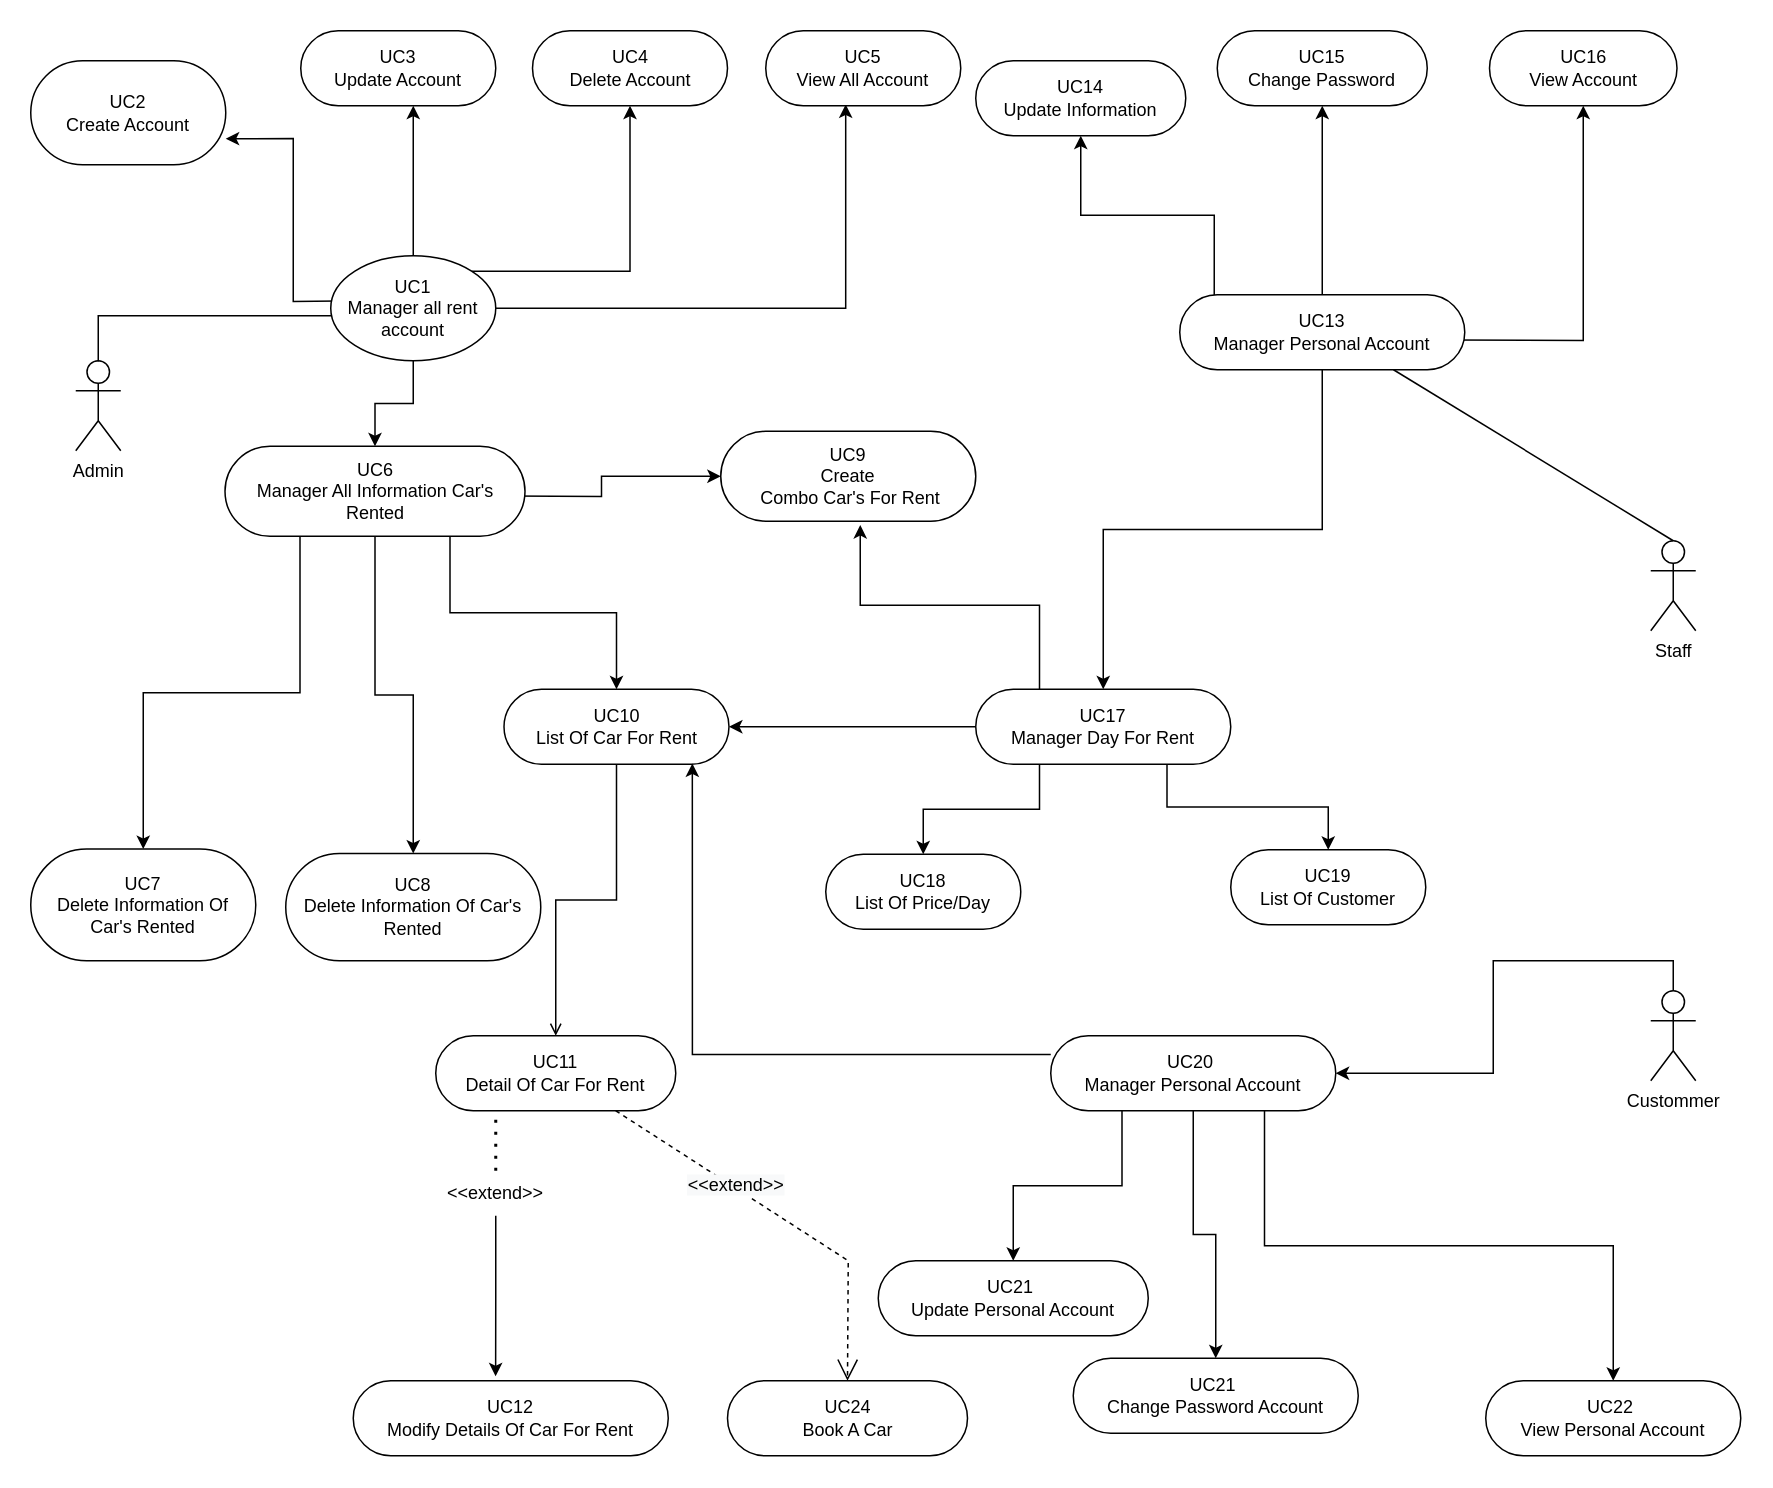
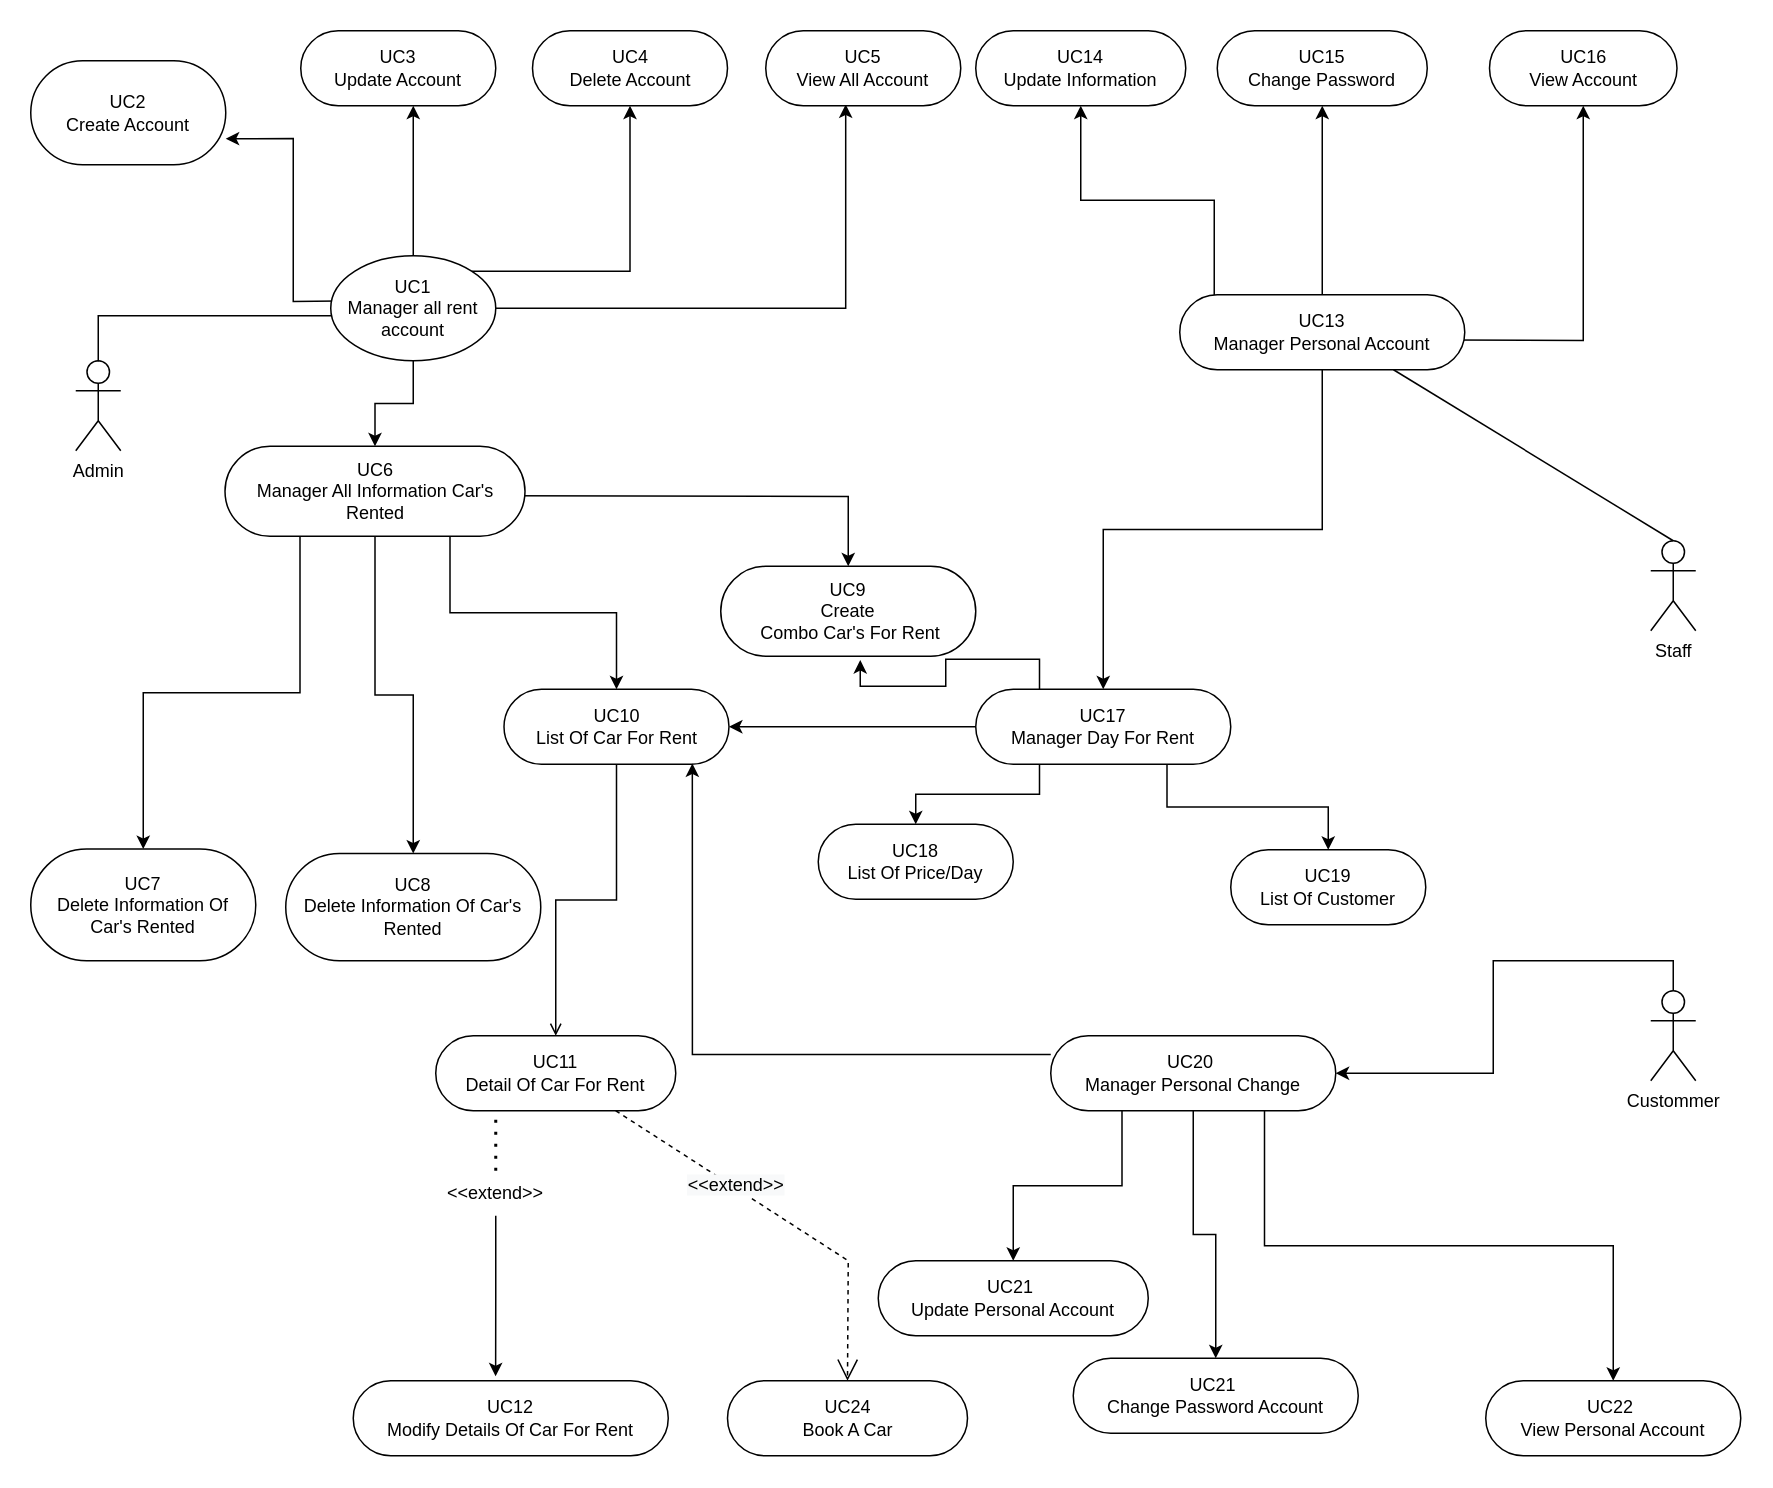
(1081, 98) -> (1081, 68)
(848, 476) -> (848, 611)
(923, 892) -> (916, 862)
(1193, 1073) -> (1193, 1073)
